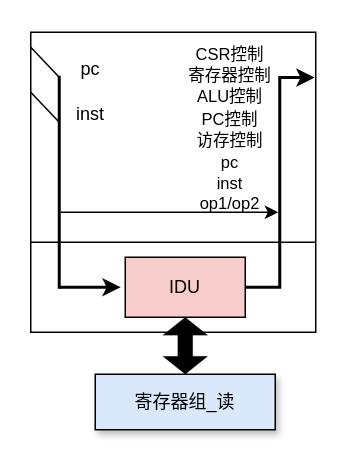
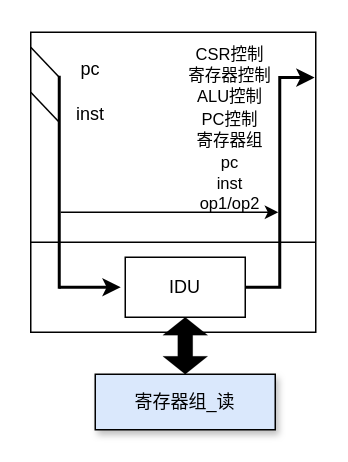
(230, 128) -> (230, 128)
(185, 287) -> (185, 287)
